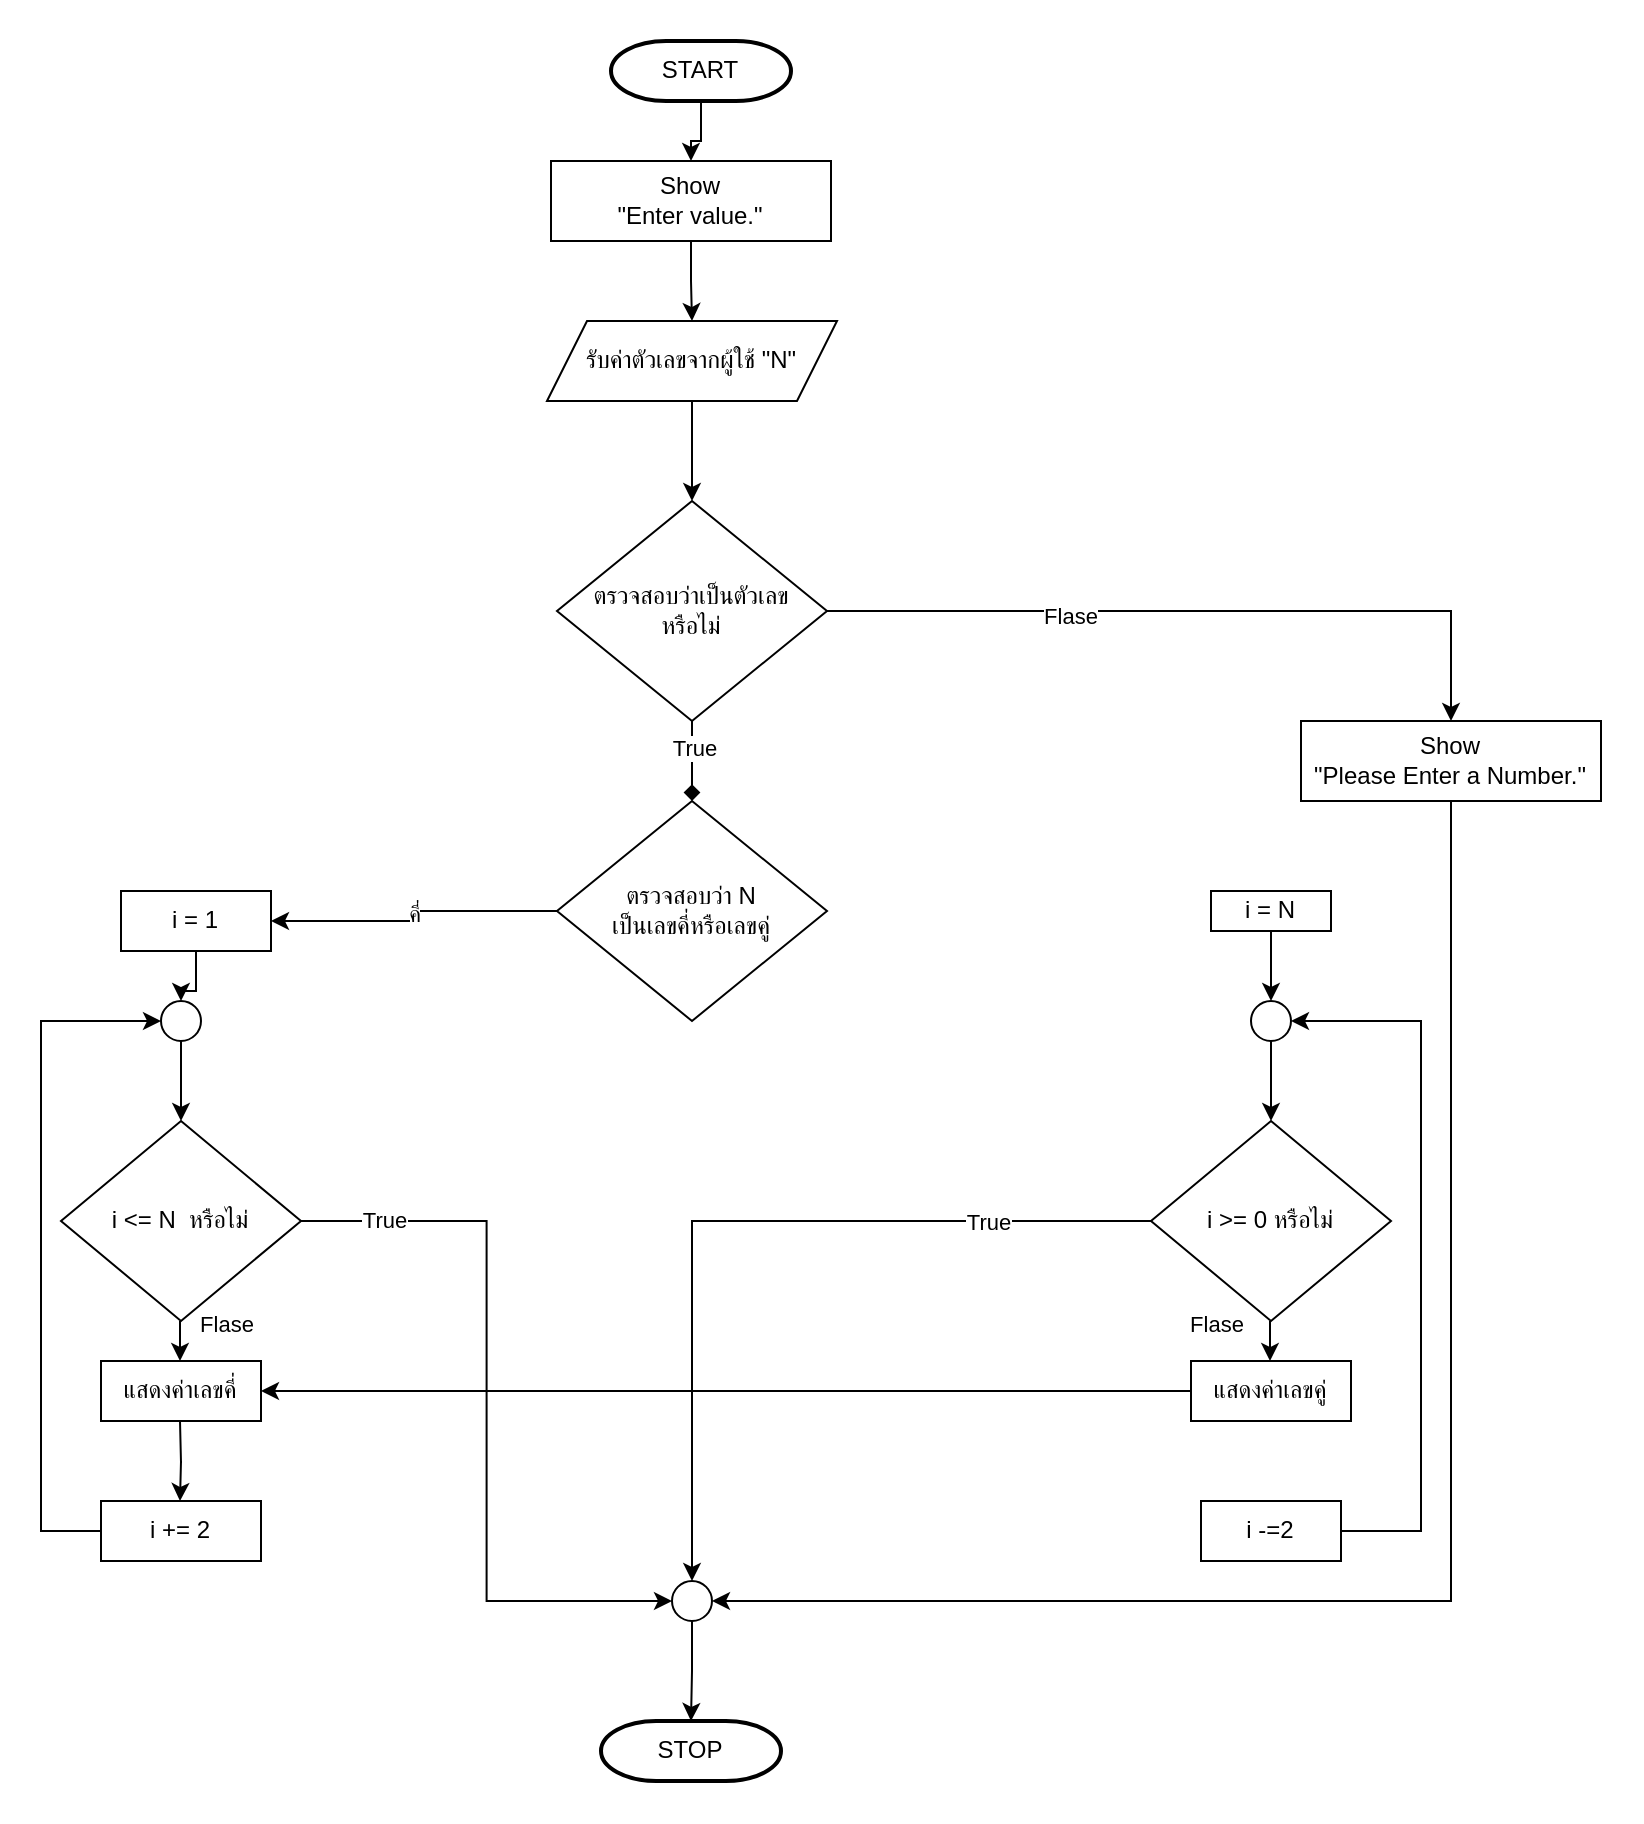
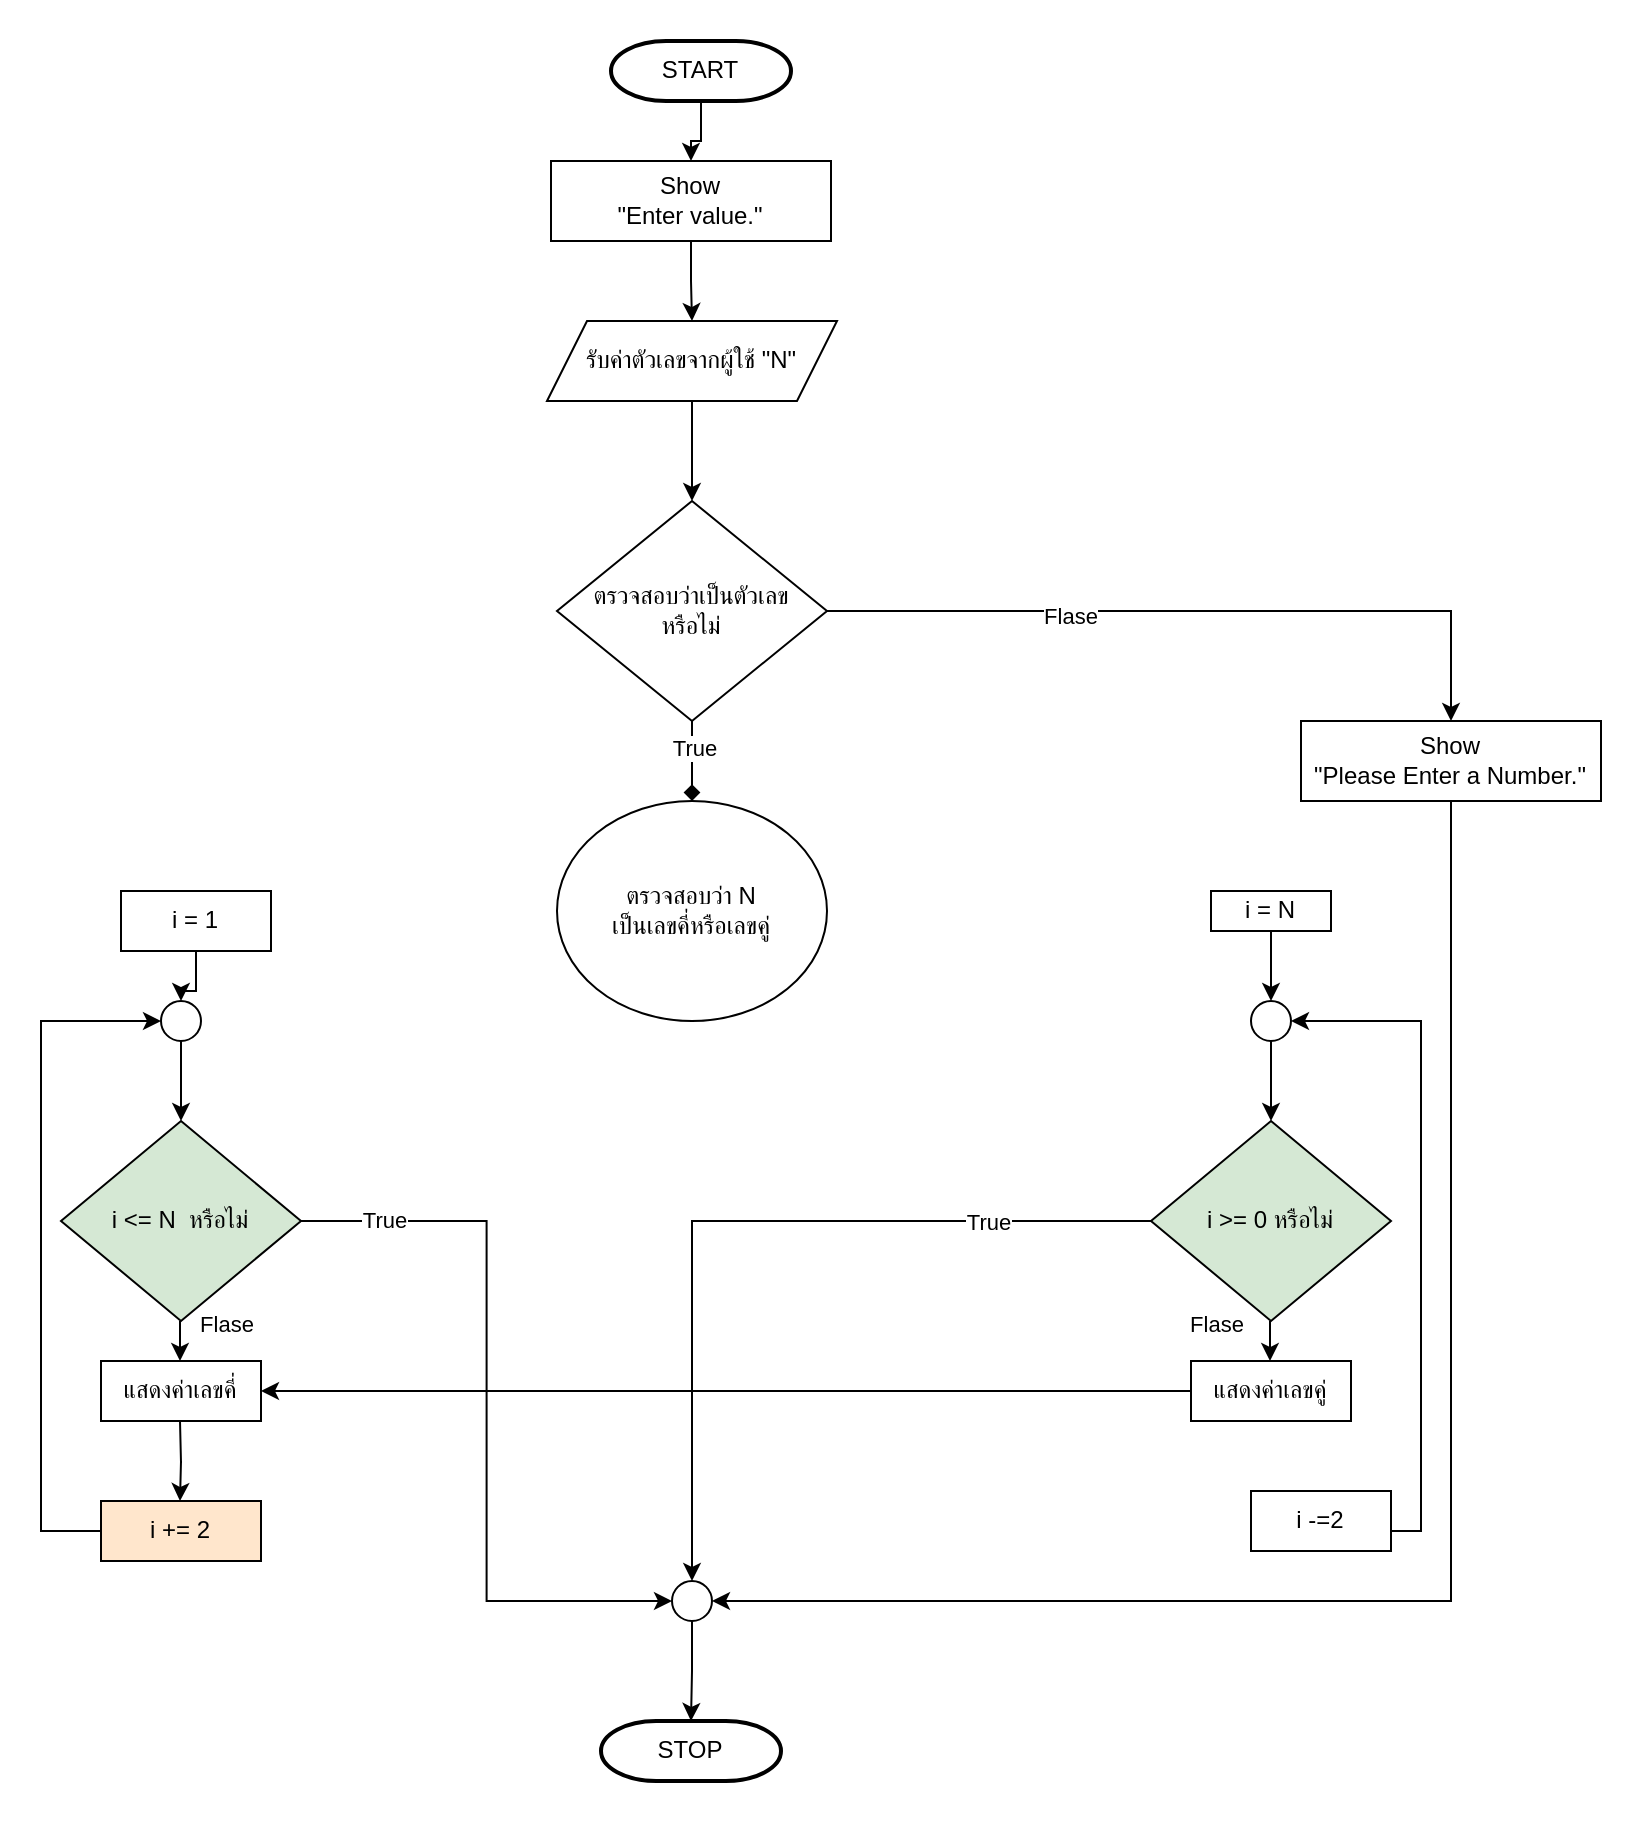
(416, 911) -> none
(692, 911) -> (692, 911)
(181, 1221) -> (181, 1221)
(1271, 1221) -> (1271, 1221)
(181, 1531) -> (181, 1531)
(1271, 1531) -> (1321, 1521)
